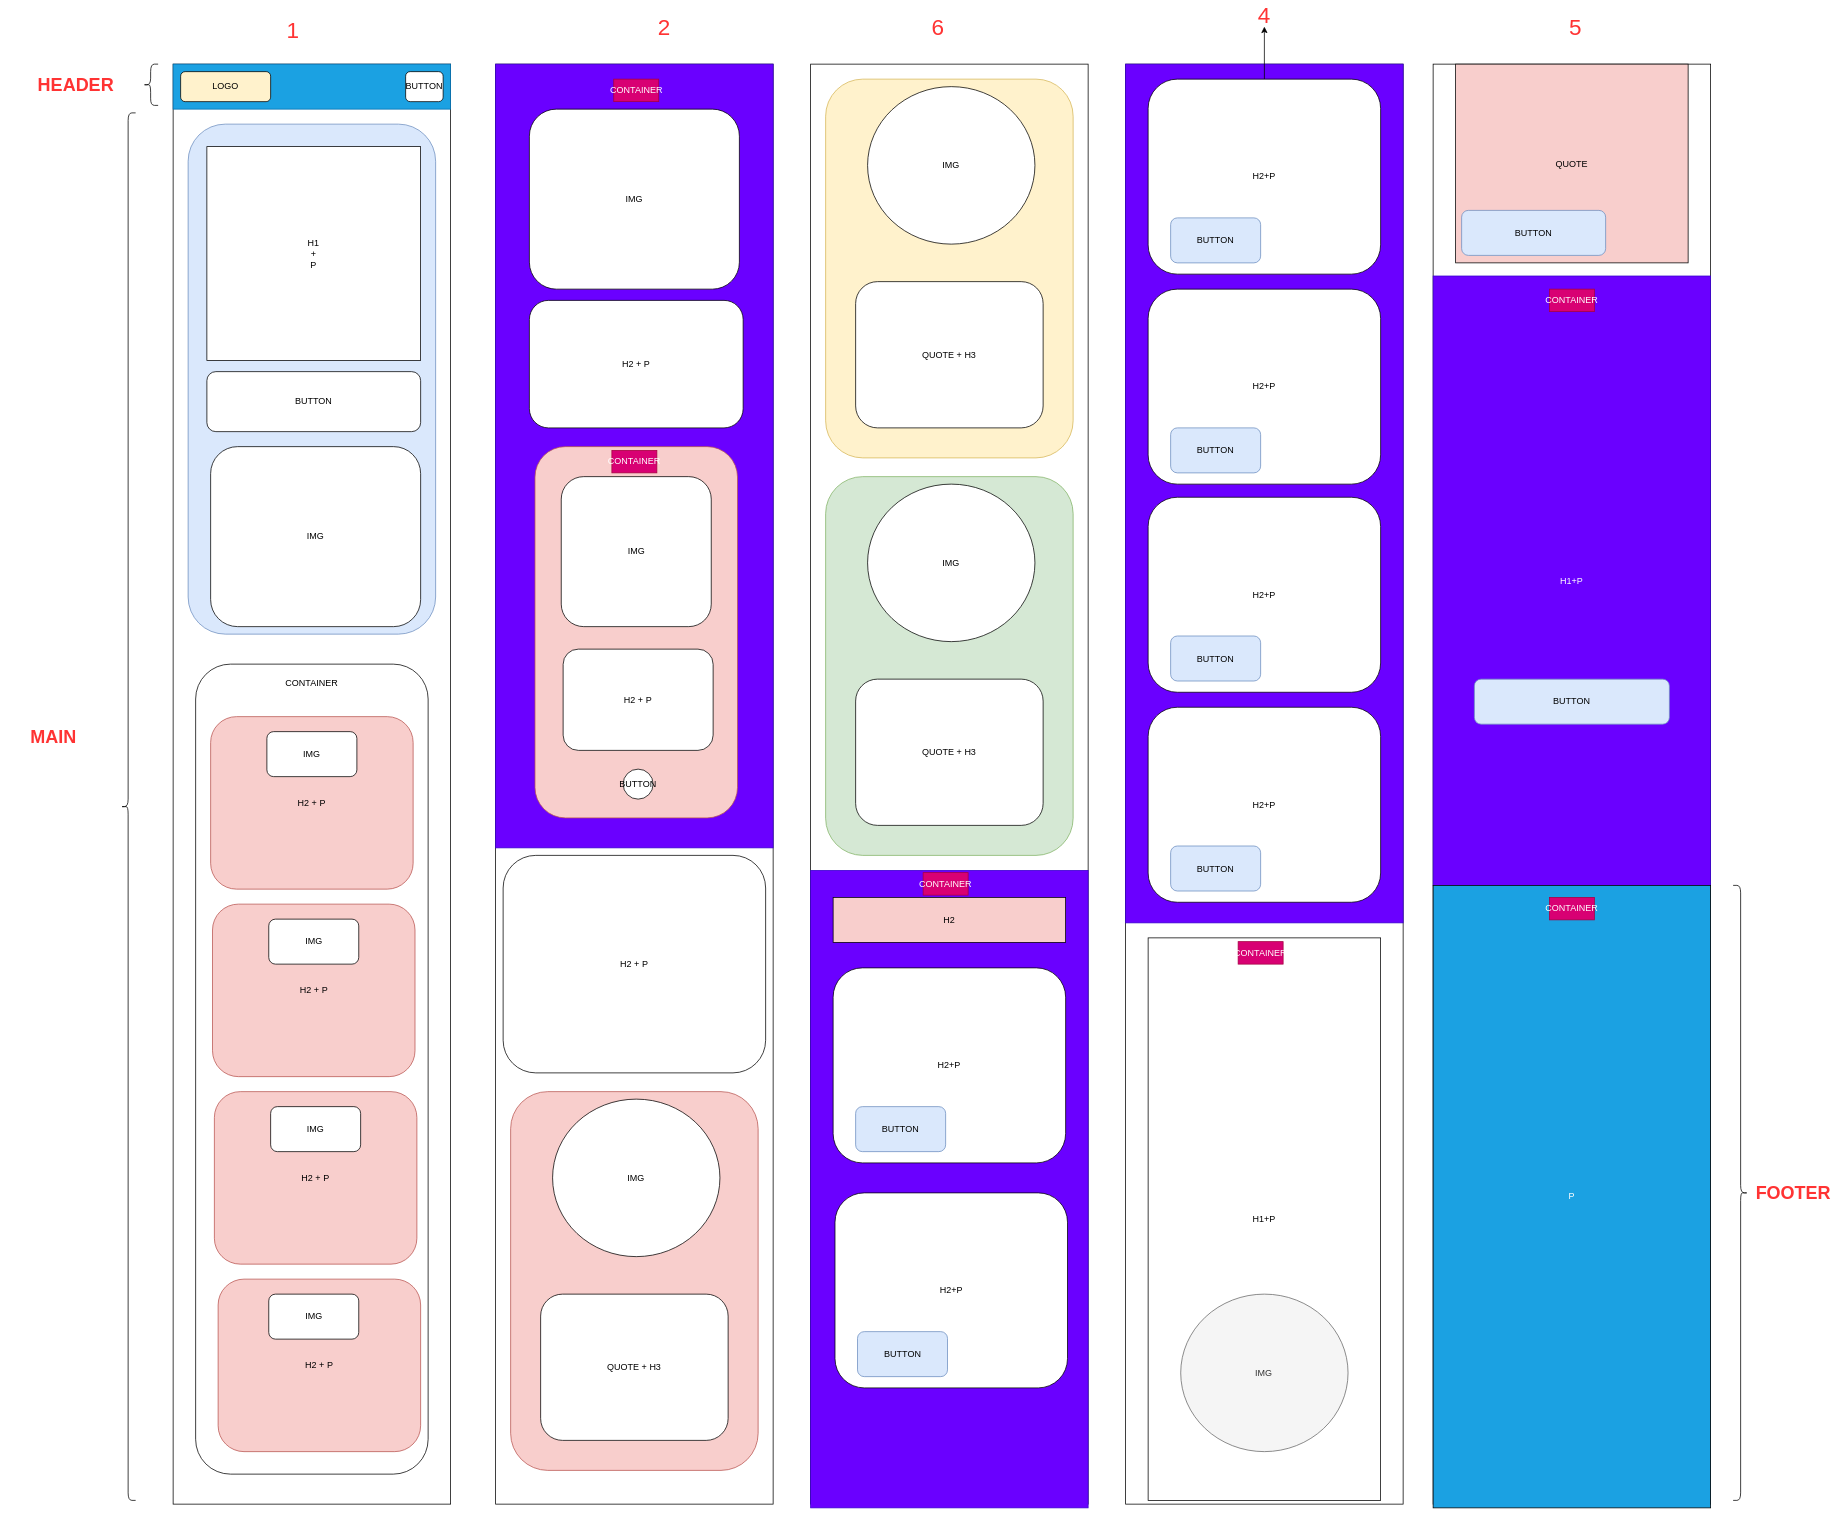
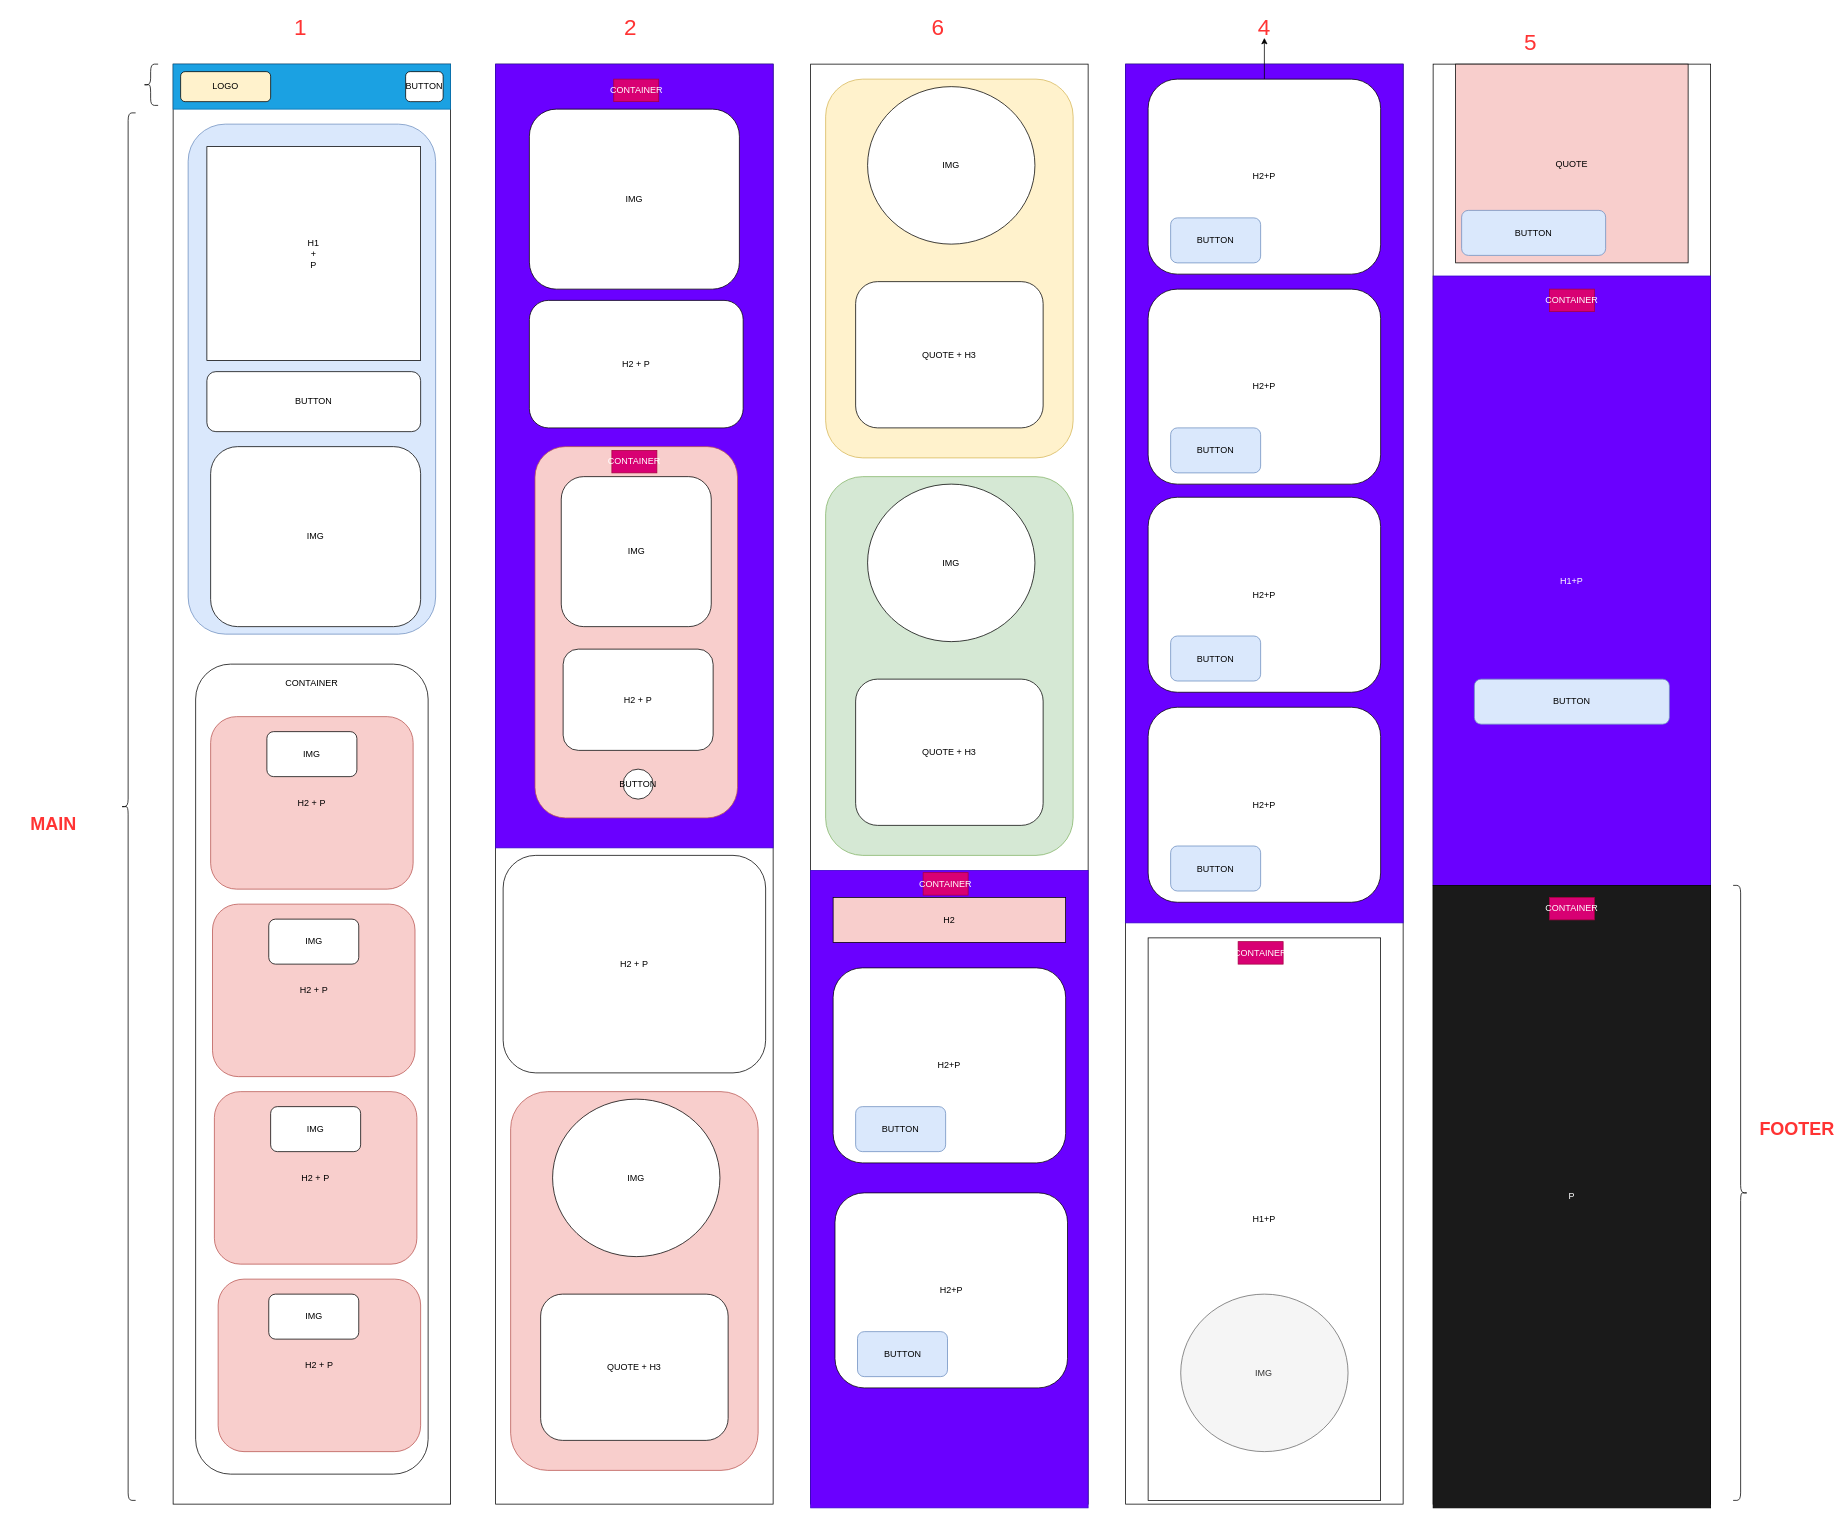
(1264, 15) -> (1264, 27)
(664, 27) -> (630, 27)
(1575, 27) -> (1530, 42)
(293, 30) -> (300, 27)
(75, 85) -> none
(53, 737) -> (53, 824)
(1793, 1193) -> (1797, 1129)
(1572, 1197) -> (1572, 1197)
